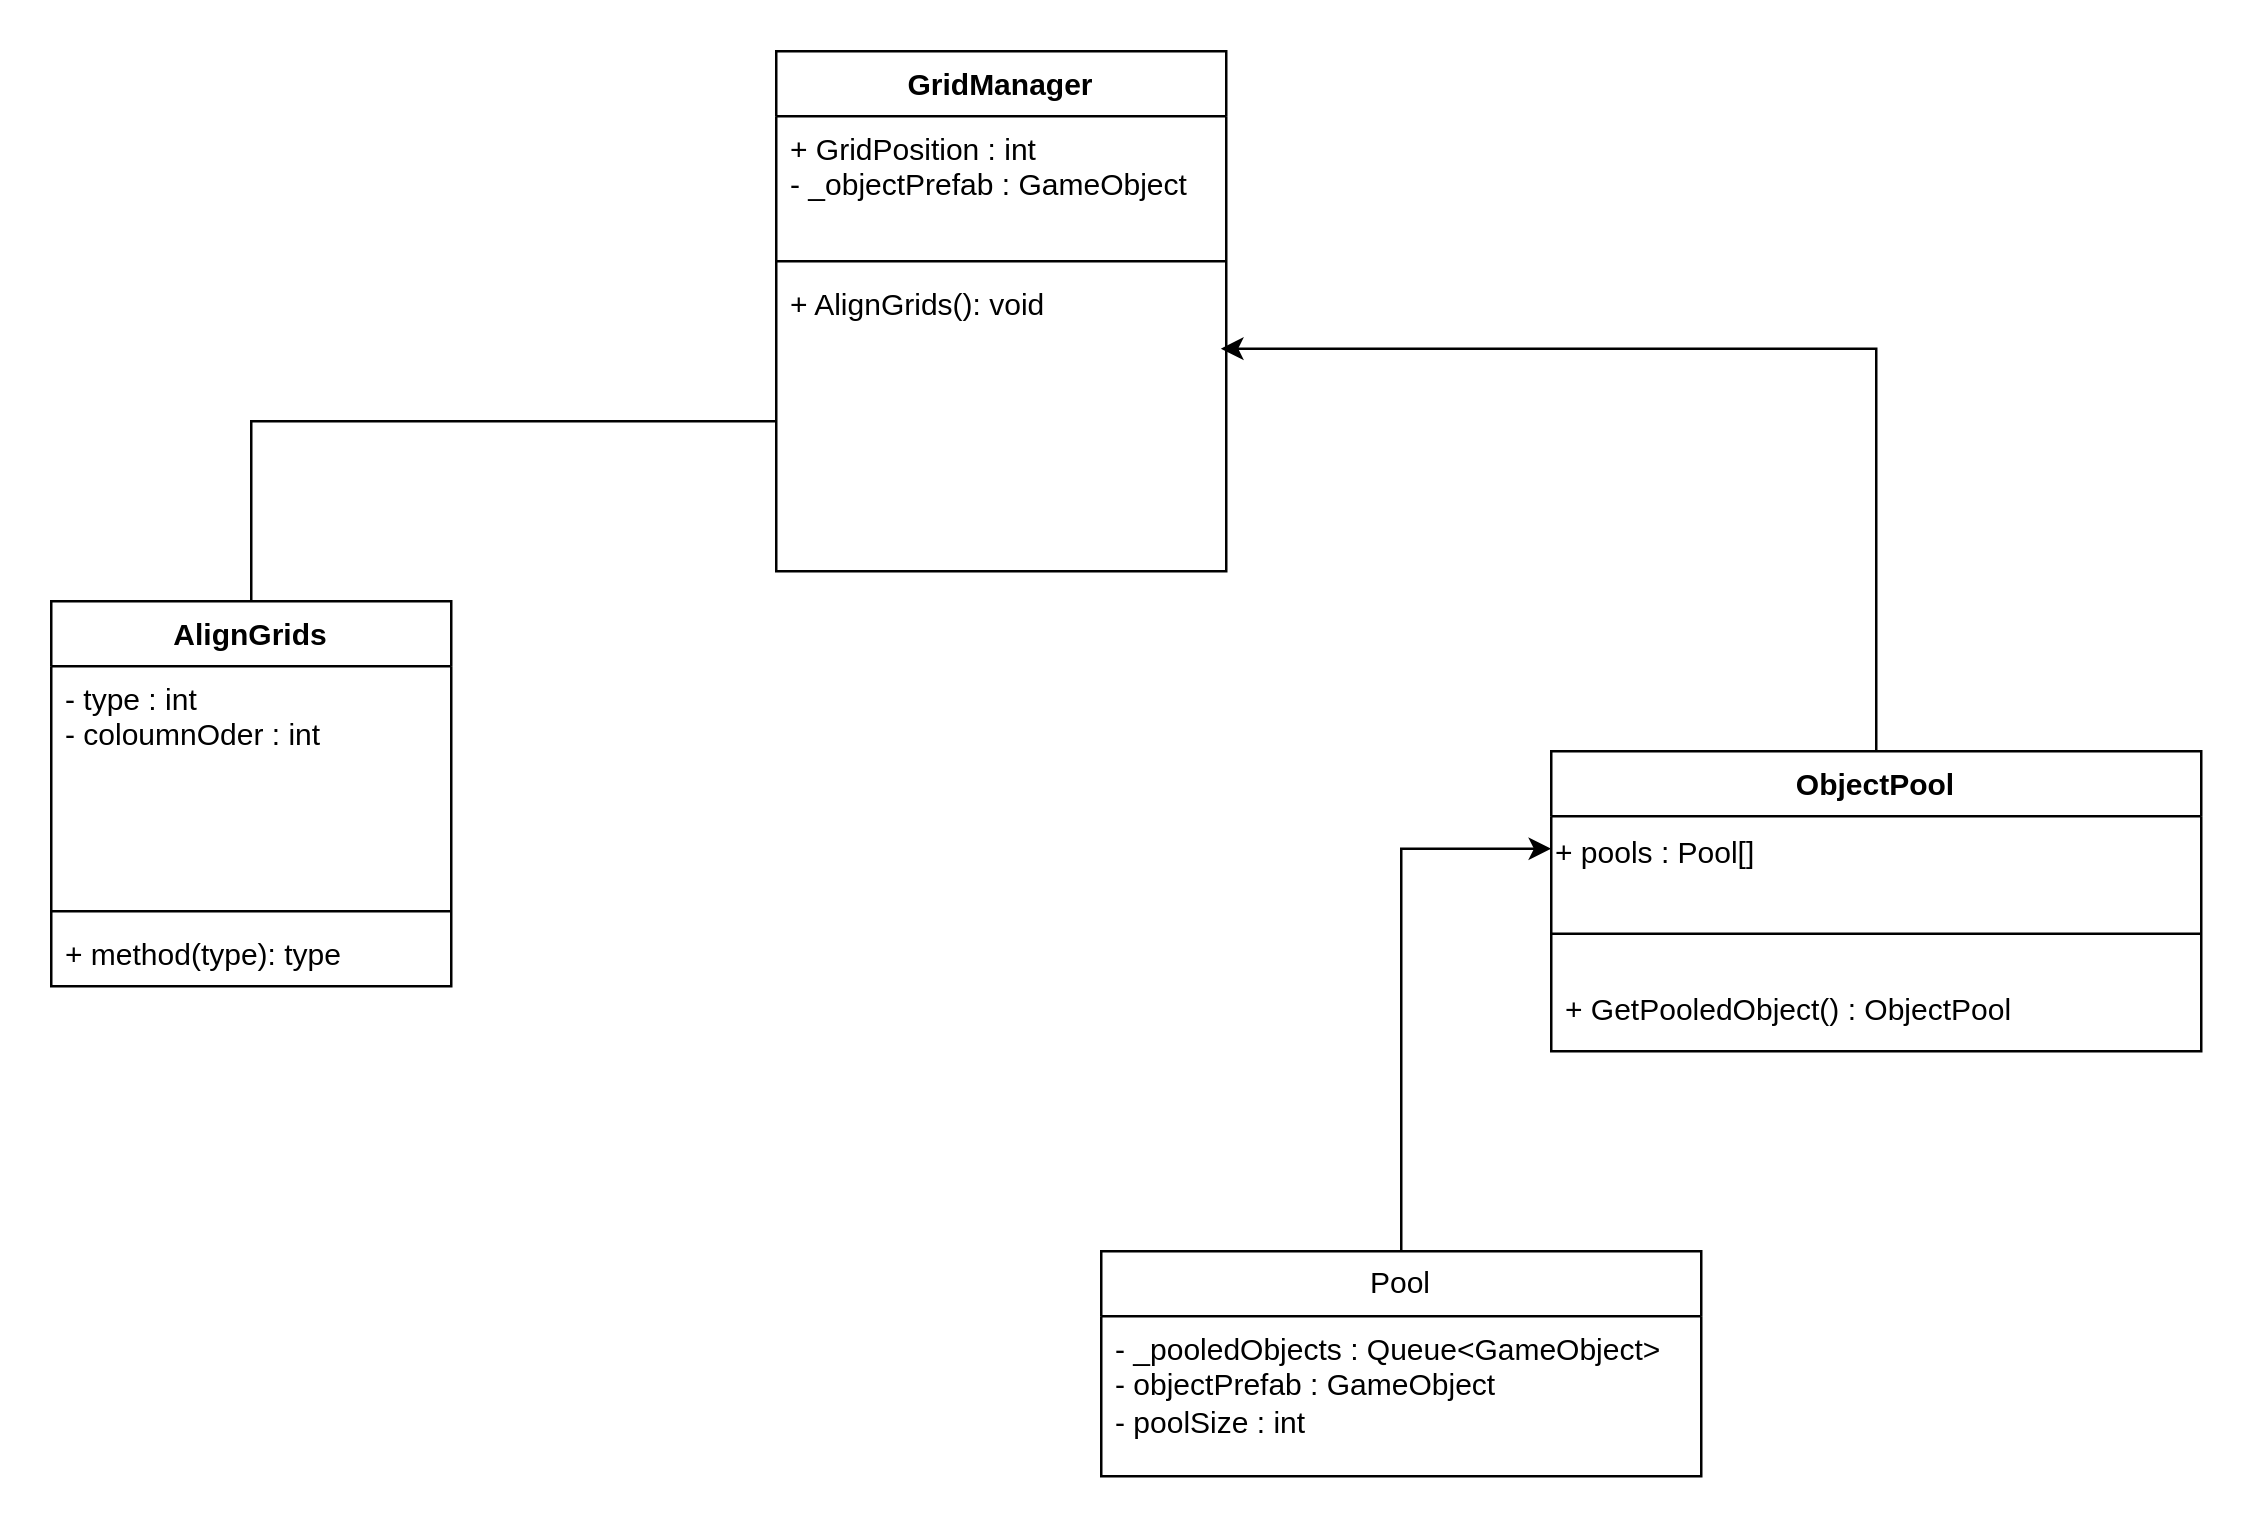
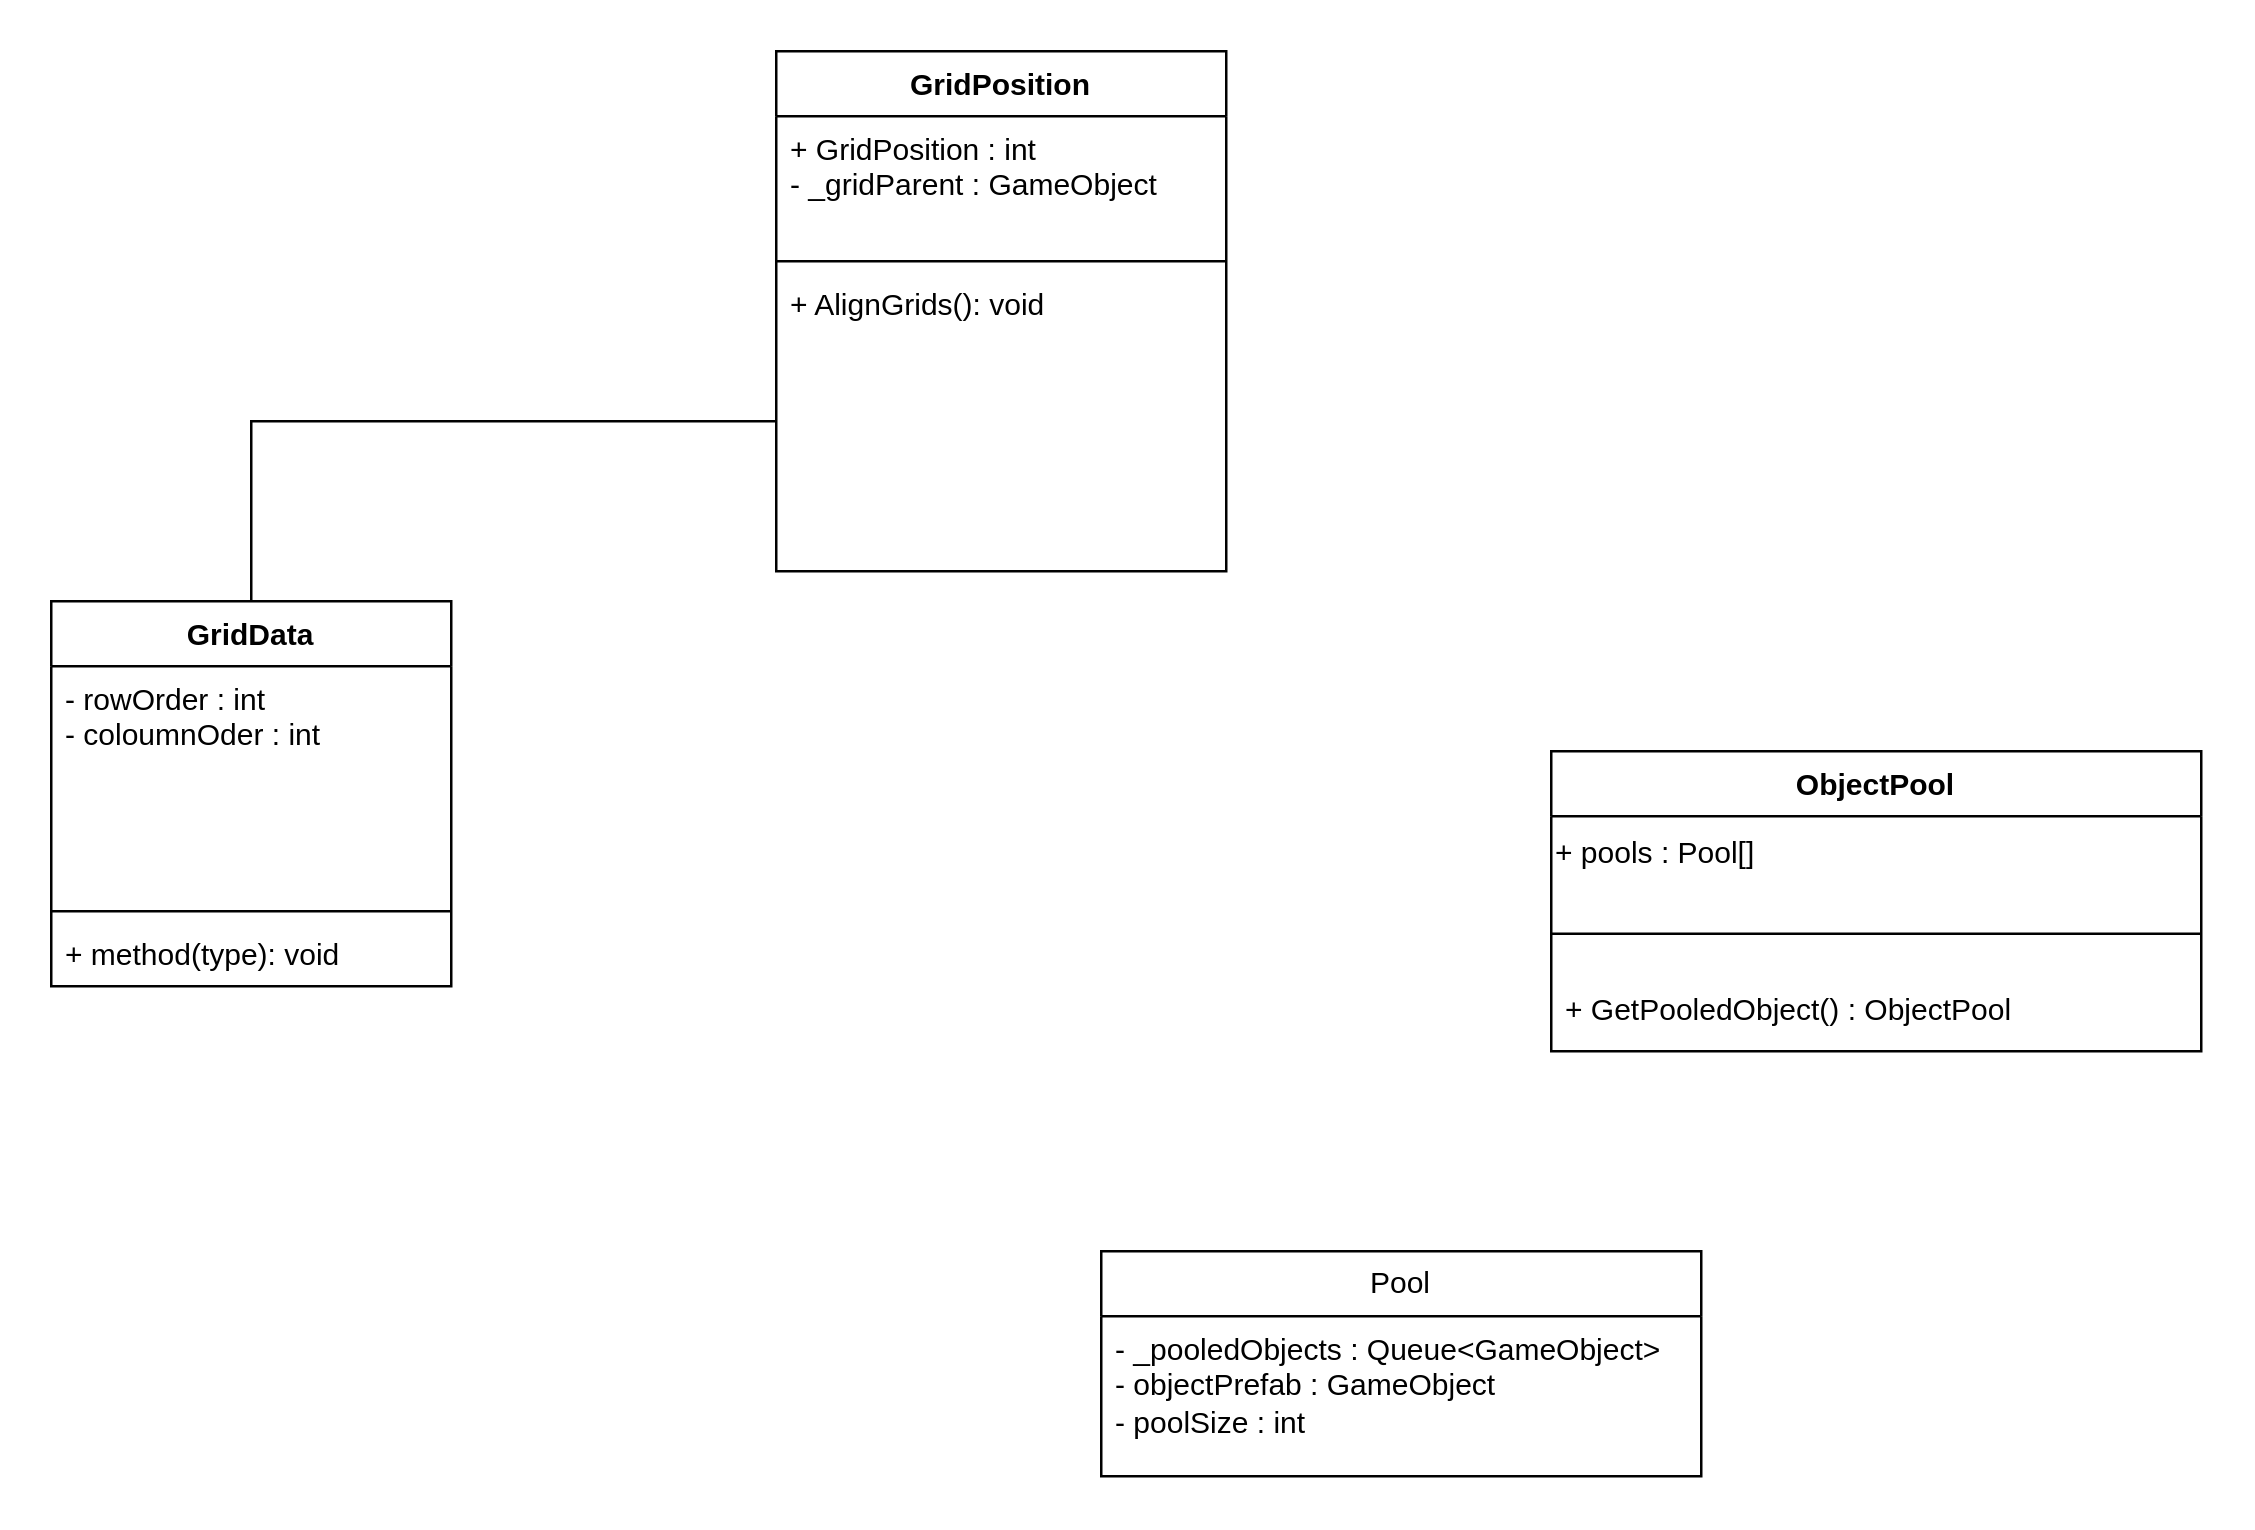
(1001, 87) -> (1001, 87)
(1004, 188) -> (990, 170)
(1758, 349) -> none
(251, 637) -> (251, 637)
(202, 720) -> (202, 720)
(223, 957) -> (219, 957)
(1401, 981) -> none
